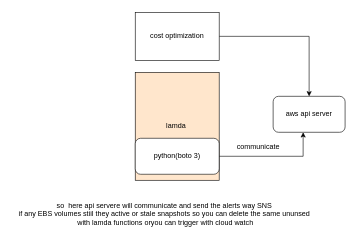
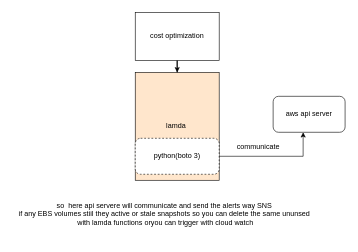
(265, 36) -> (177, 68)
(177, 156) -> (177, 156)
